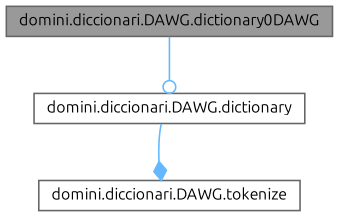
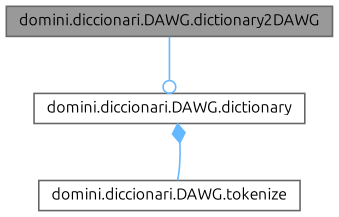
(169, 21) -> (169, 21)
(159, 142) -> (180, 162)
